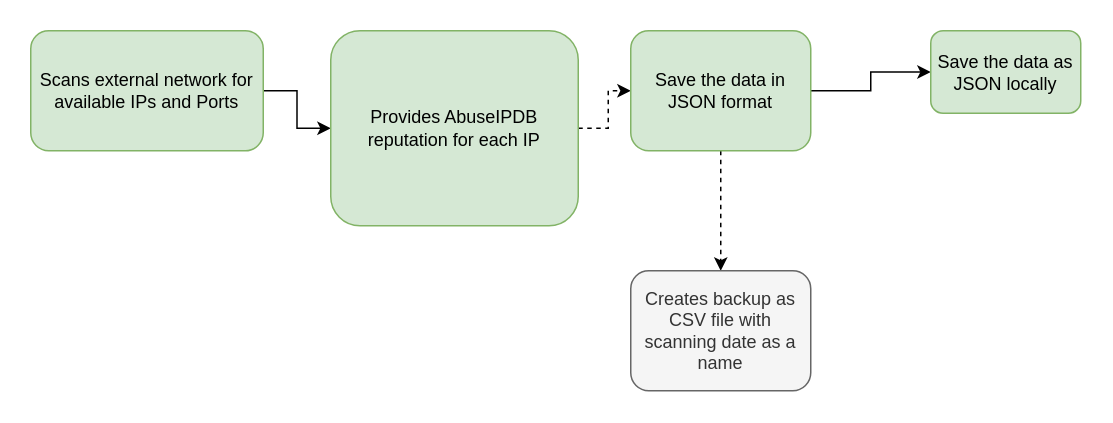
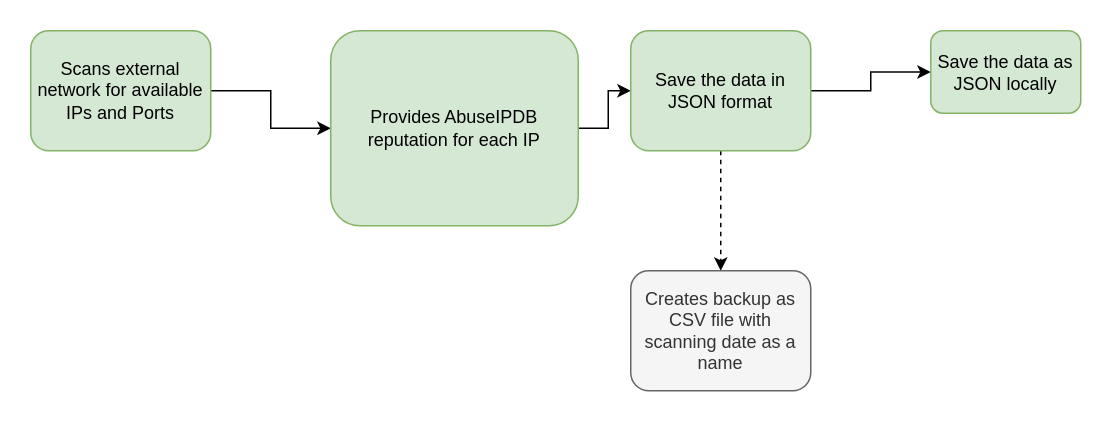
(147, 91) -> (121, 91)
(608, 117) -> (608, 117)
